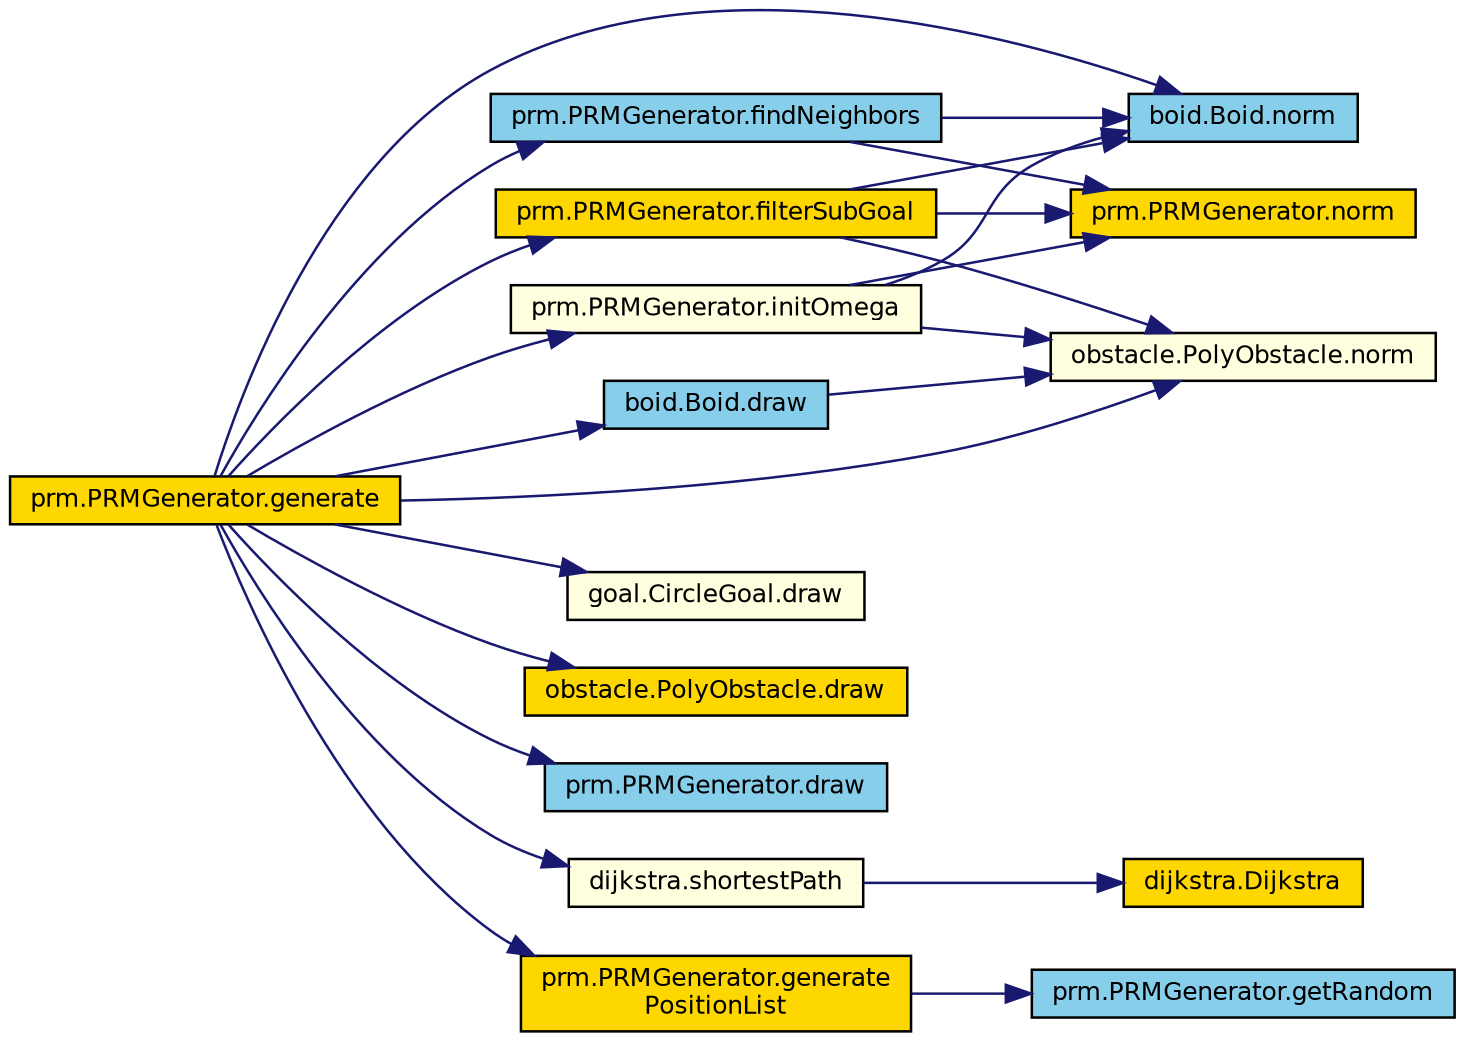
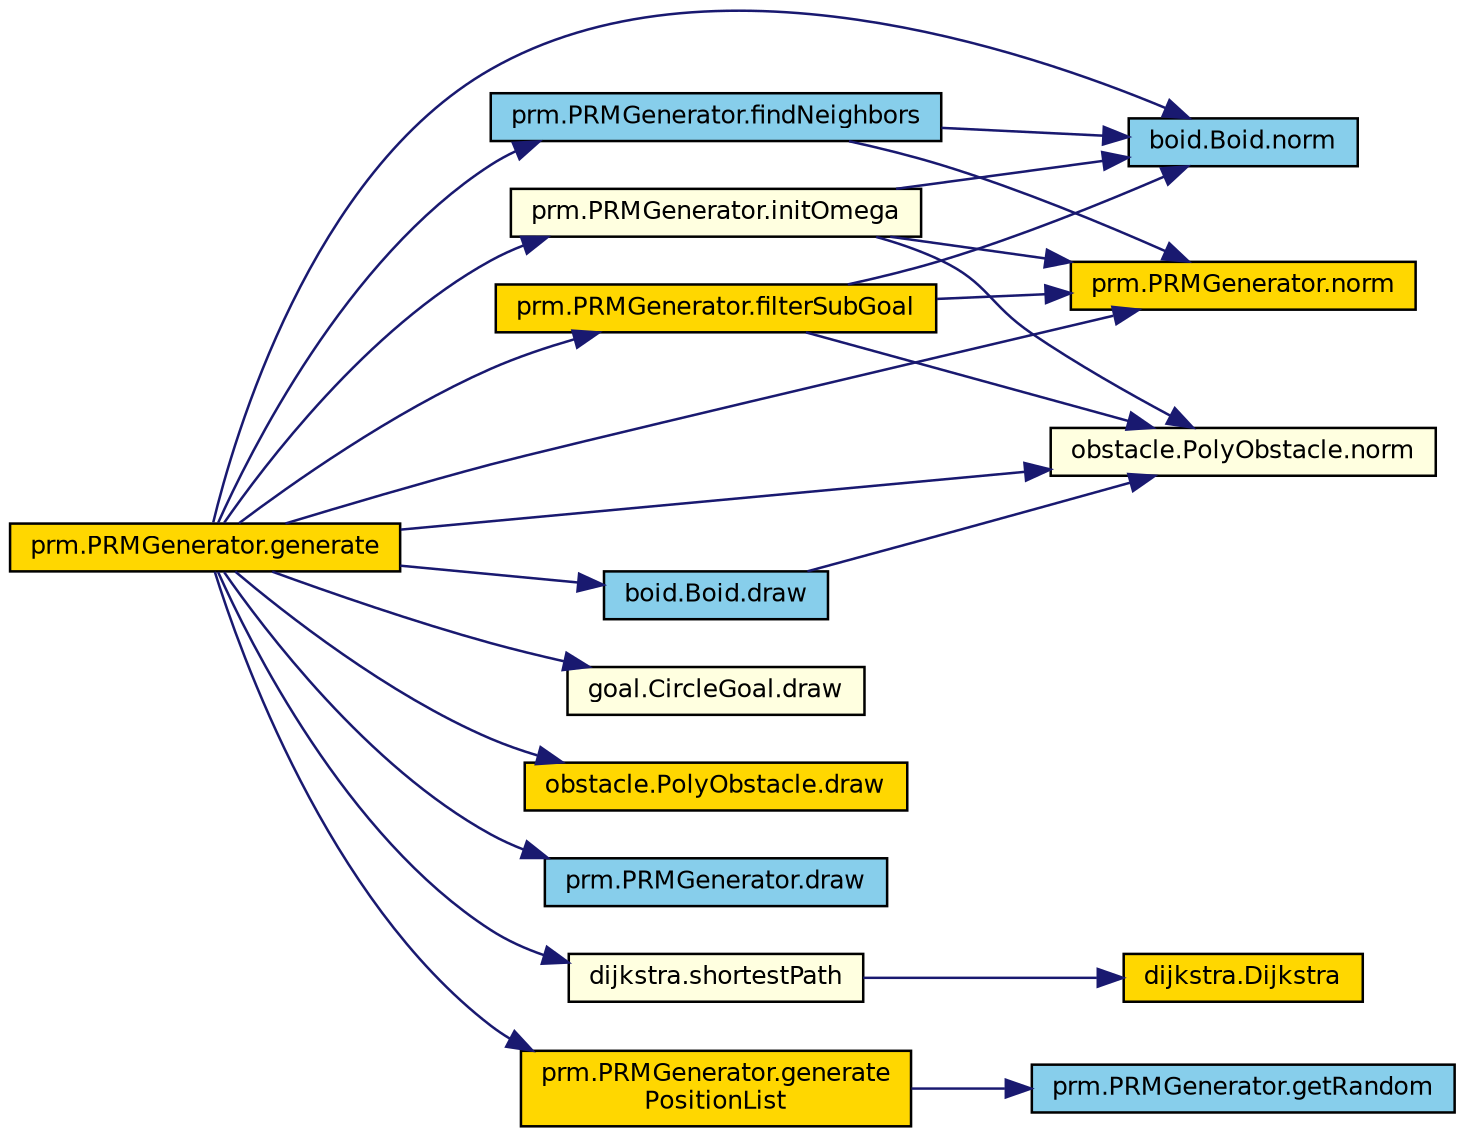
none -> (698, 414)
